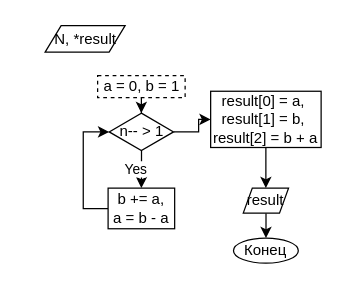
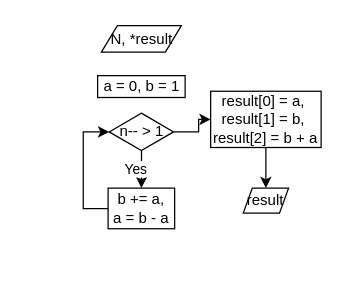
(85, 39) -> (141, 39)
(141, 87) -> (141, 87)
(141, 105) -> none
(266, 221) -> none
(266, 251) -> none
